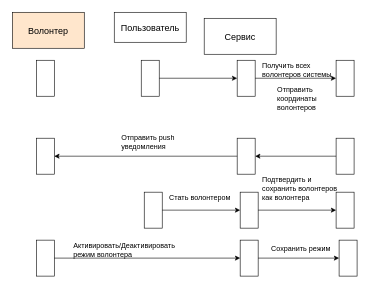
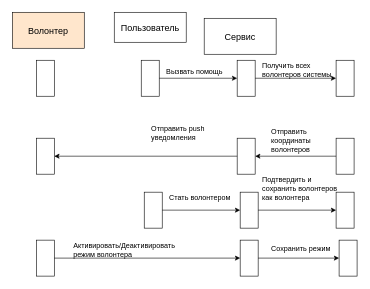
none -> (198, 72)
(303, 96) -> (297, 138)
(153, 141) -> (183, 132)
